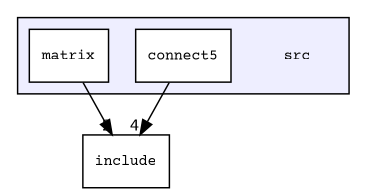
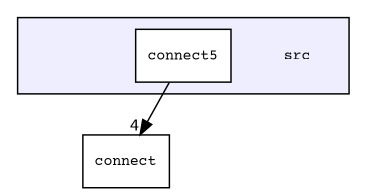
(69, 56) -> none
(126, 161) -> (126, 161)
